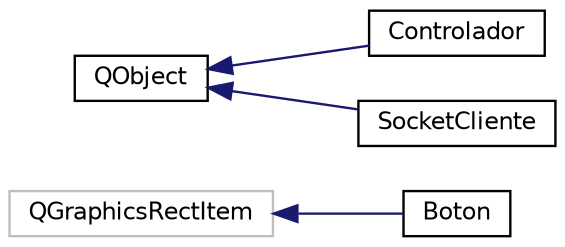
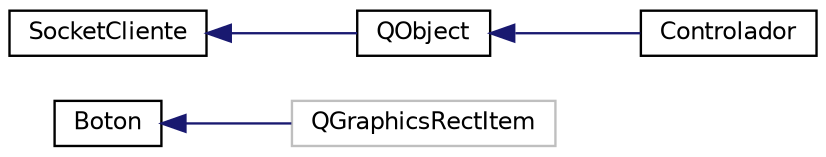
(295, 100) -> (294, 33)
(351, 214) -> (239, 123)
